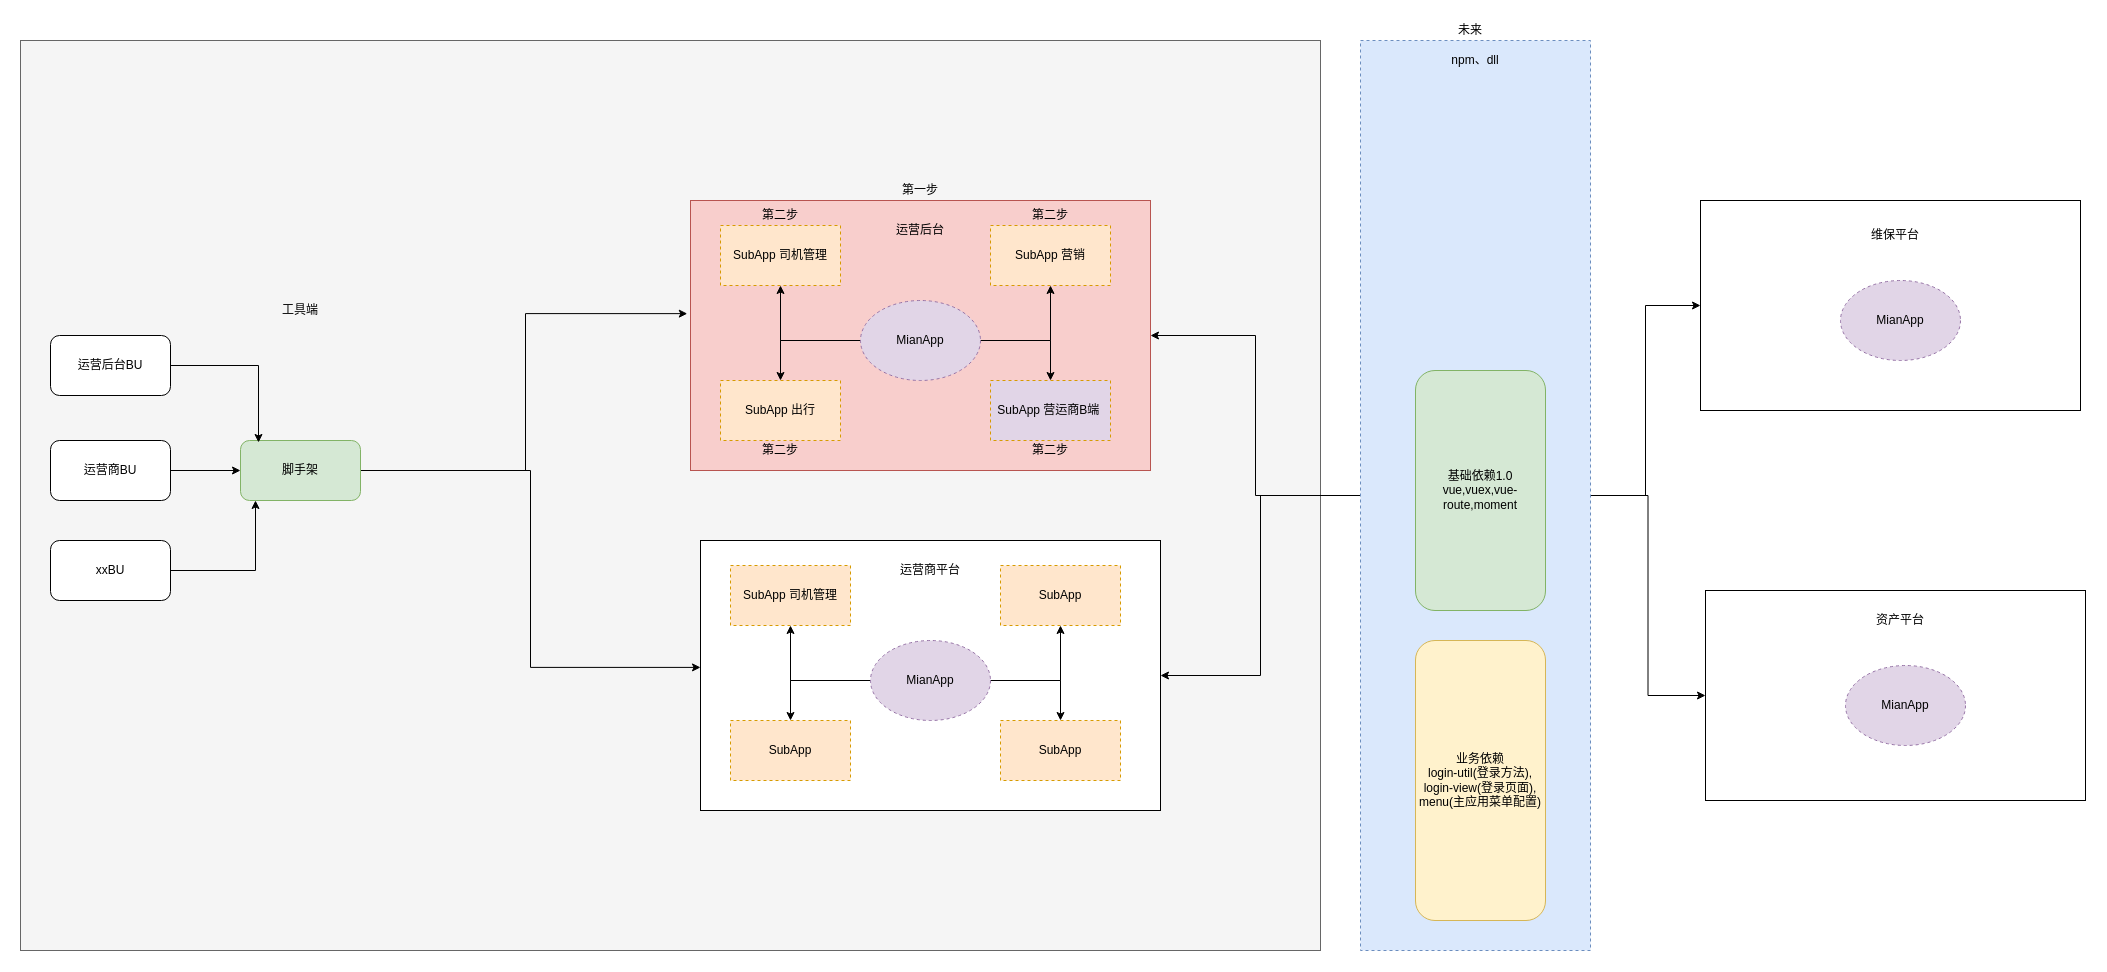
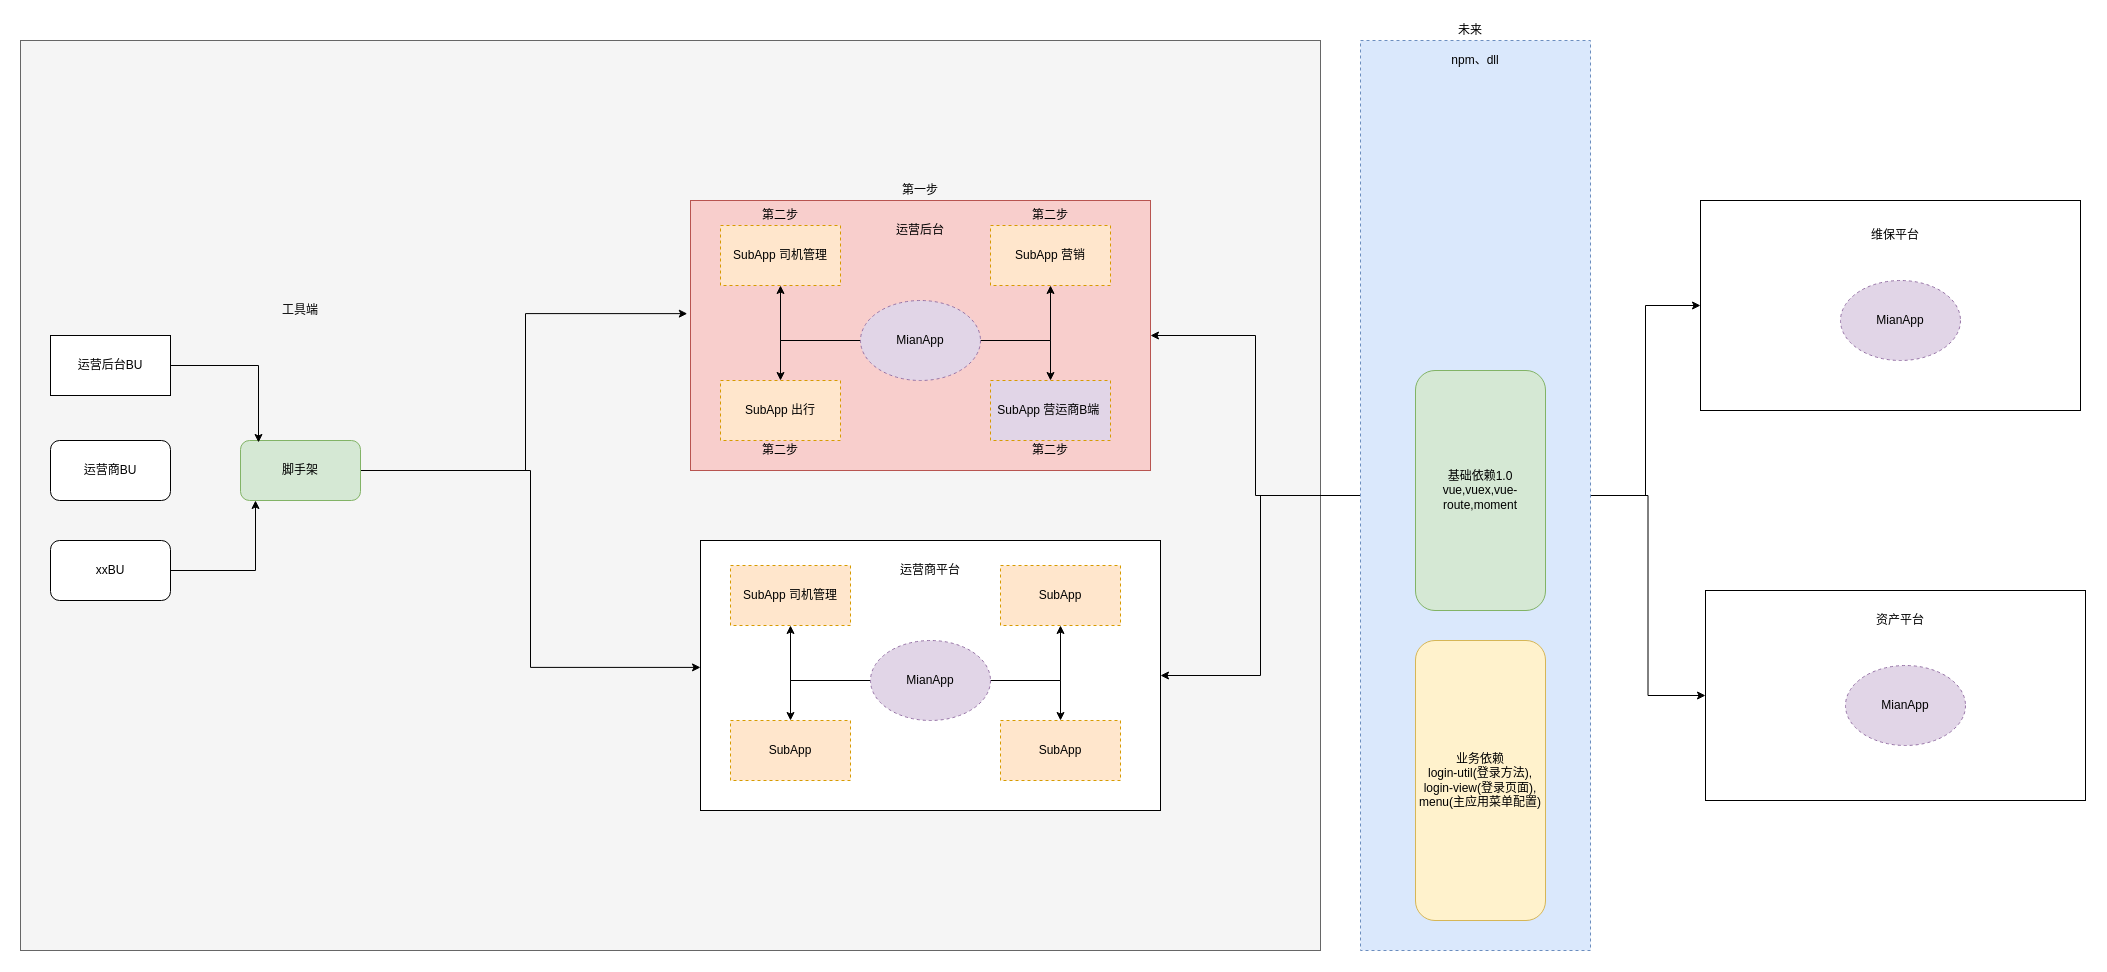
(111, 366) -> (111, 366)
(202, 471) -> none
